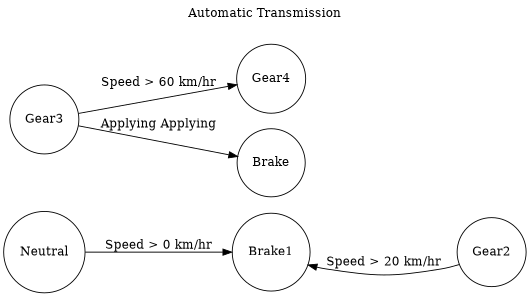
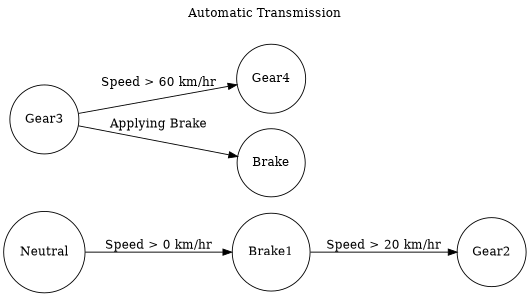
(159, 124) -> (159, 124)
(388, 275) -> (379, 252)
